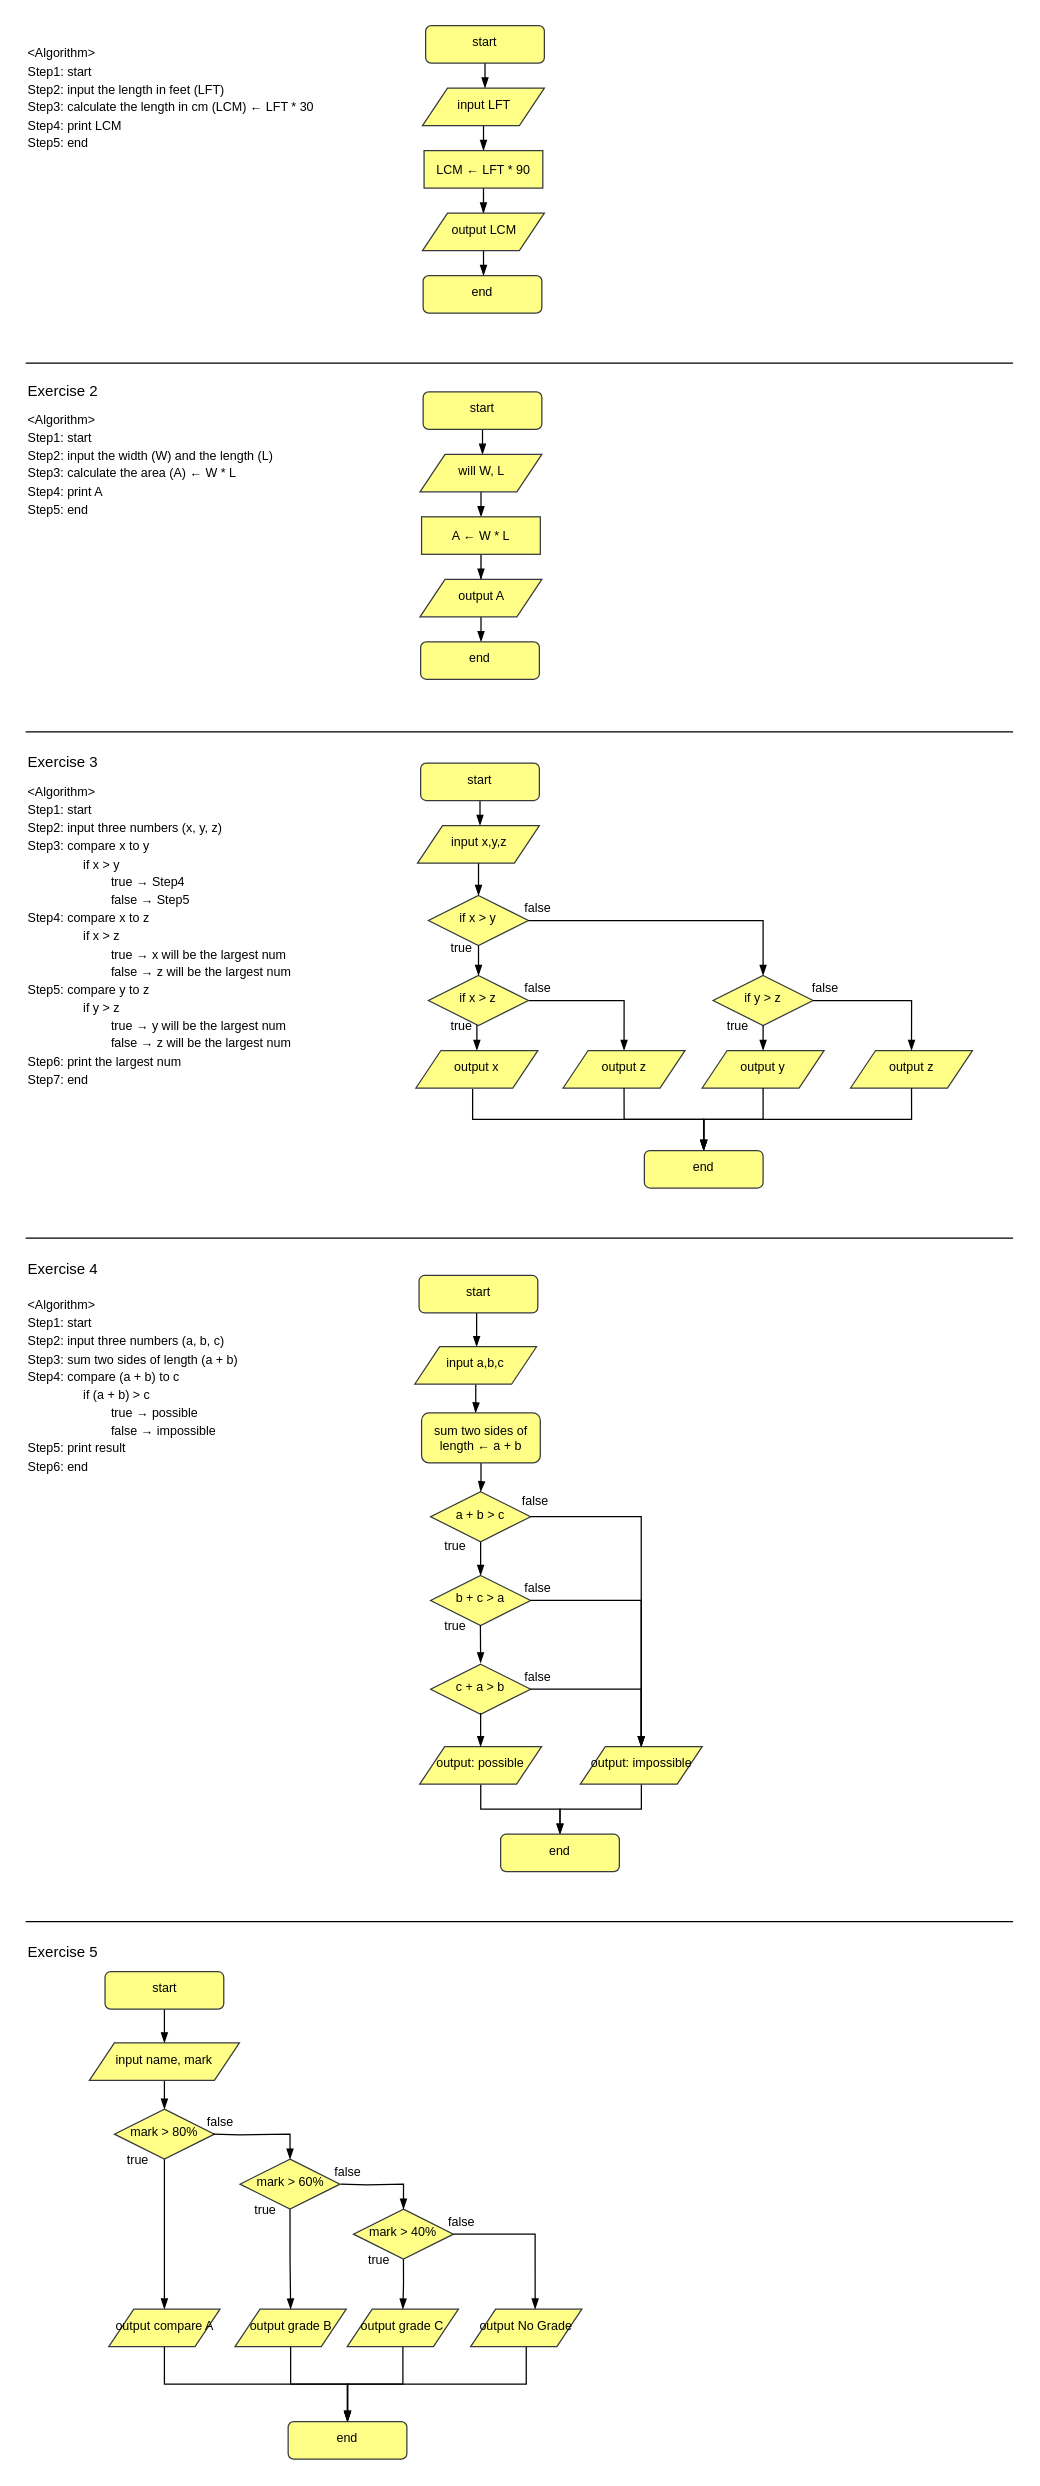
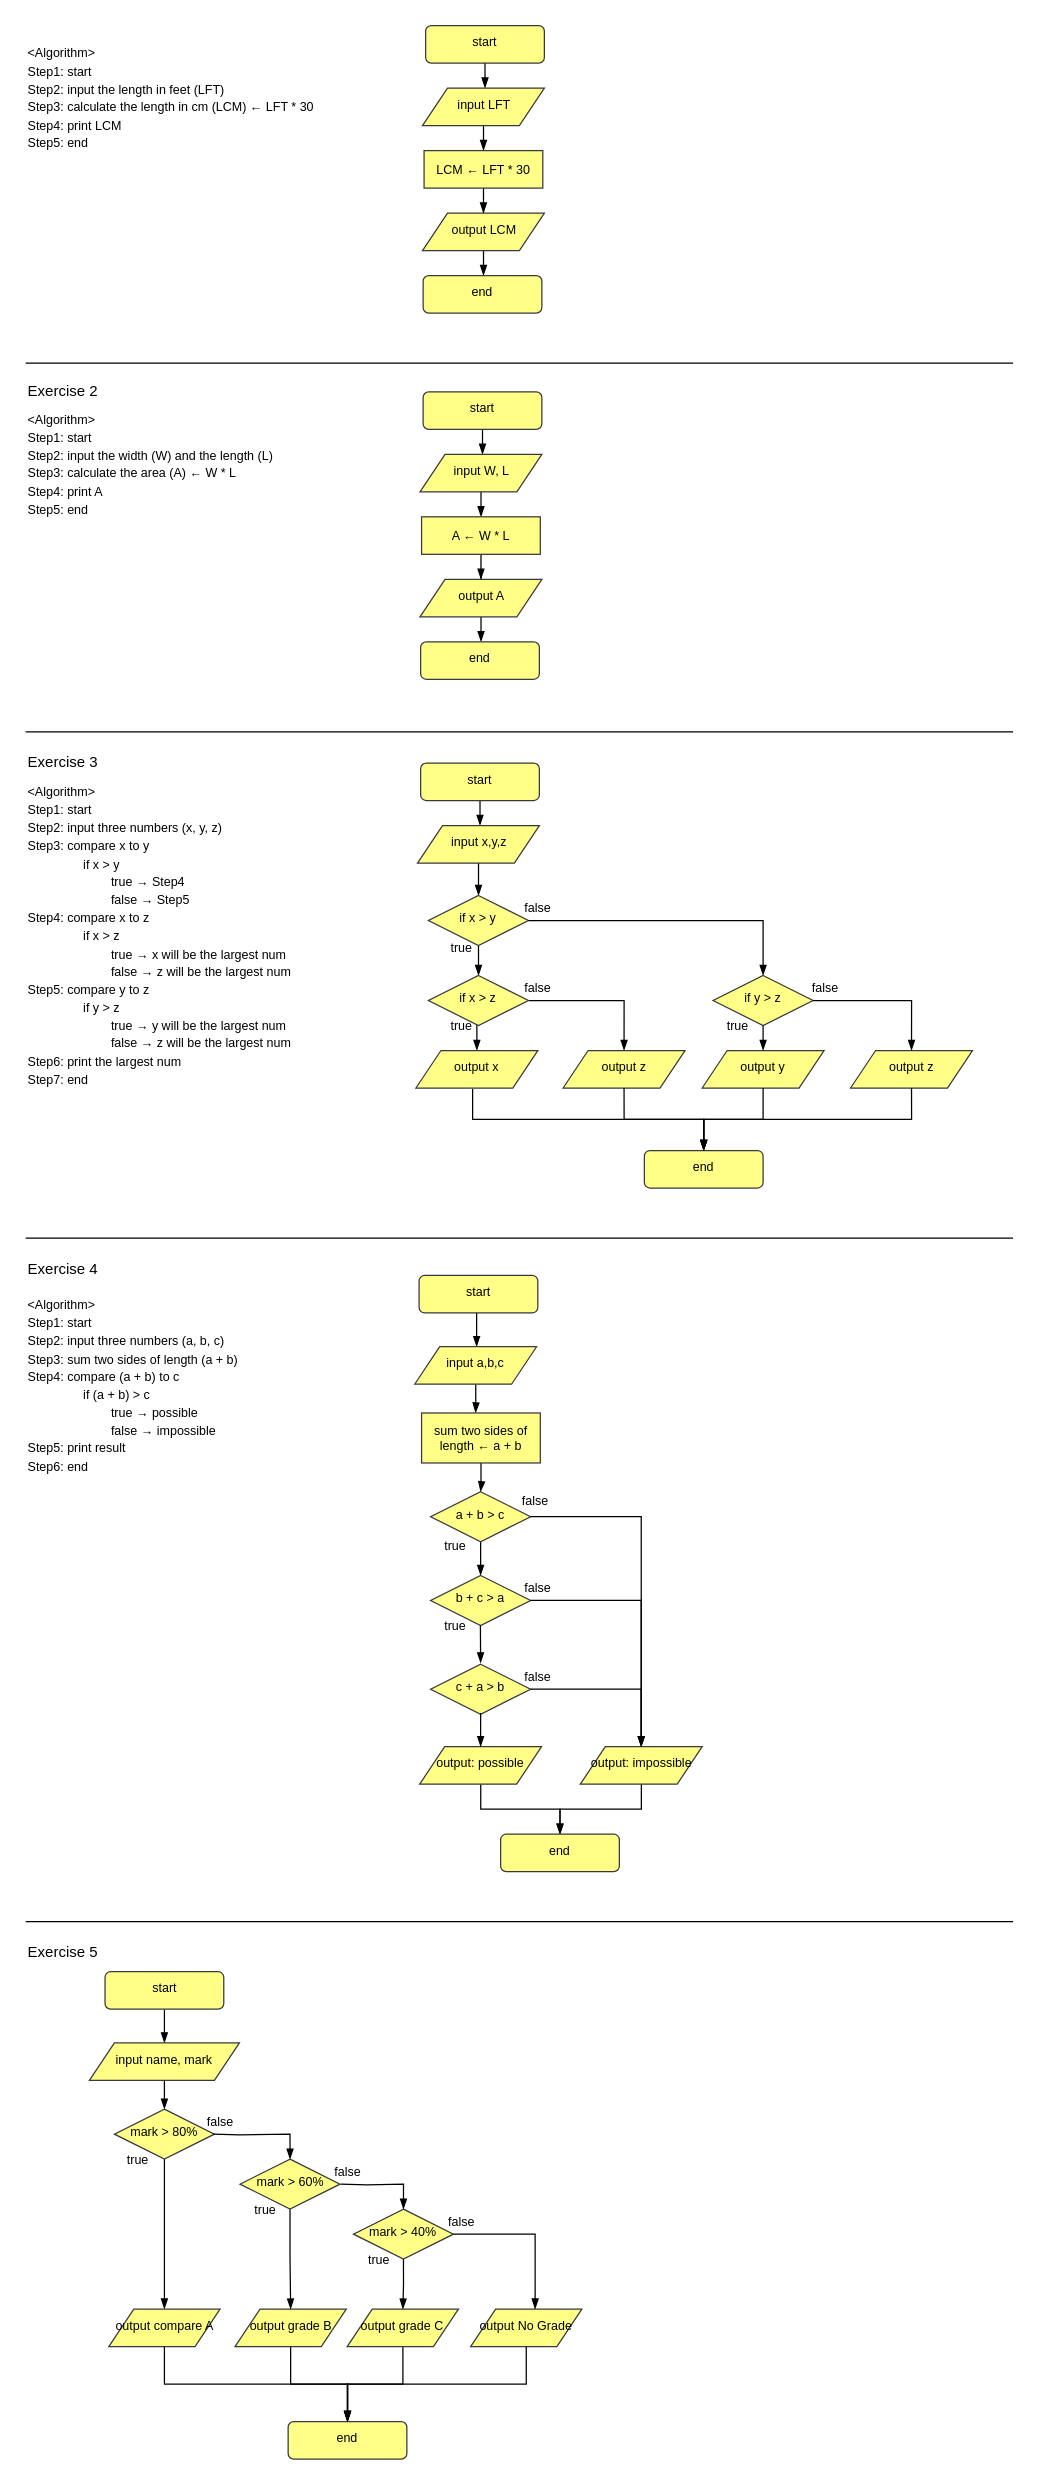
(484, 169) -> (484, 169)
(482, 471) -> (482, 471)
(481, 1438) -> (481, 1438)
